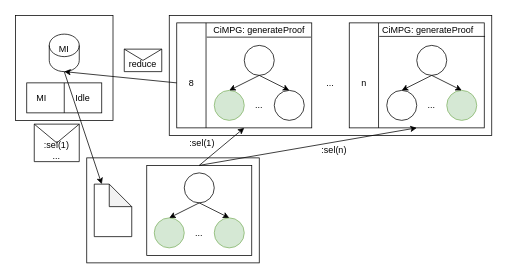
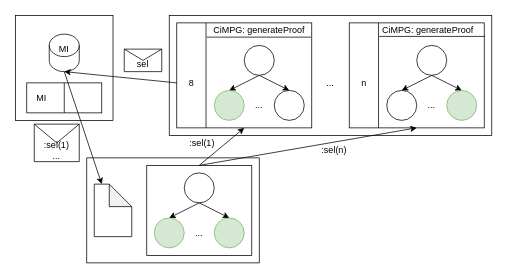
(143, 64) -> (143, 64)
(79, 98) -> none
